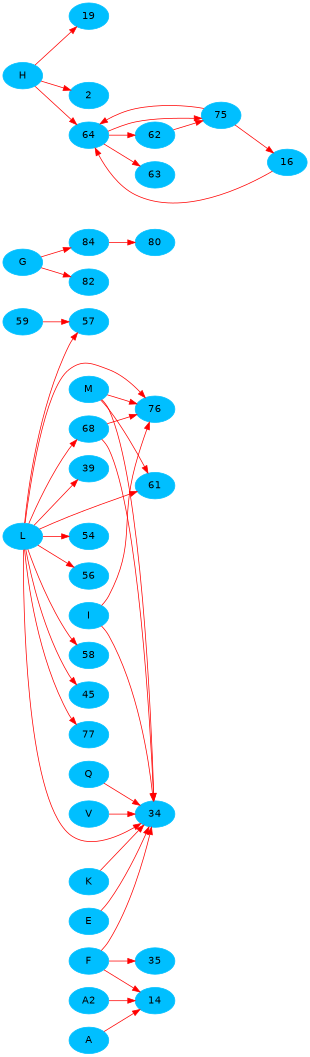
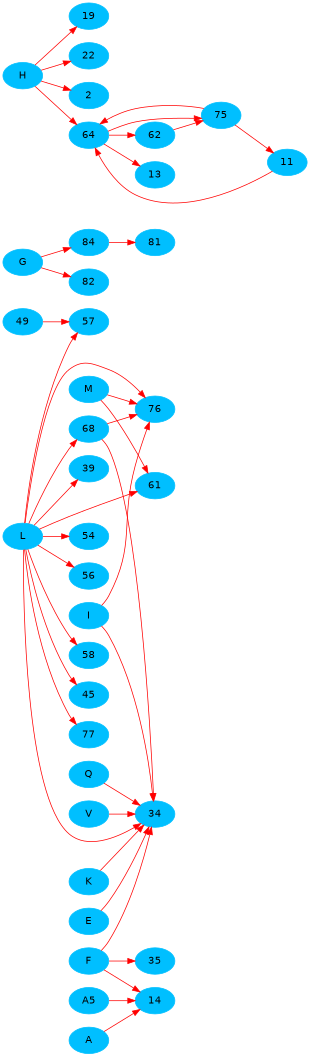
none -> (89, 56)
(287, 162) -> (287, 162)
(155, 175) -> (155, 175)
(155, 242) -> (155, 242)
(23, 322) -> (23, 322)
(138, 554) -> none
(89, 1001) -> (89, 1001)
